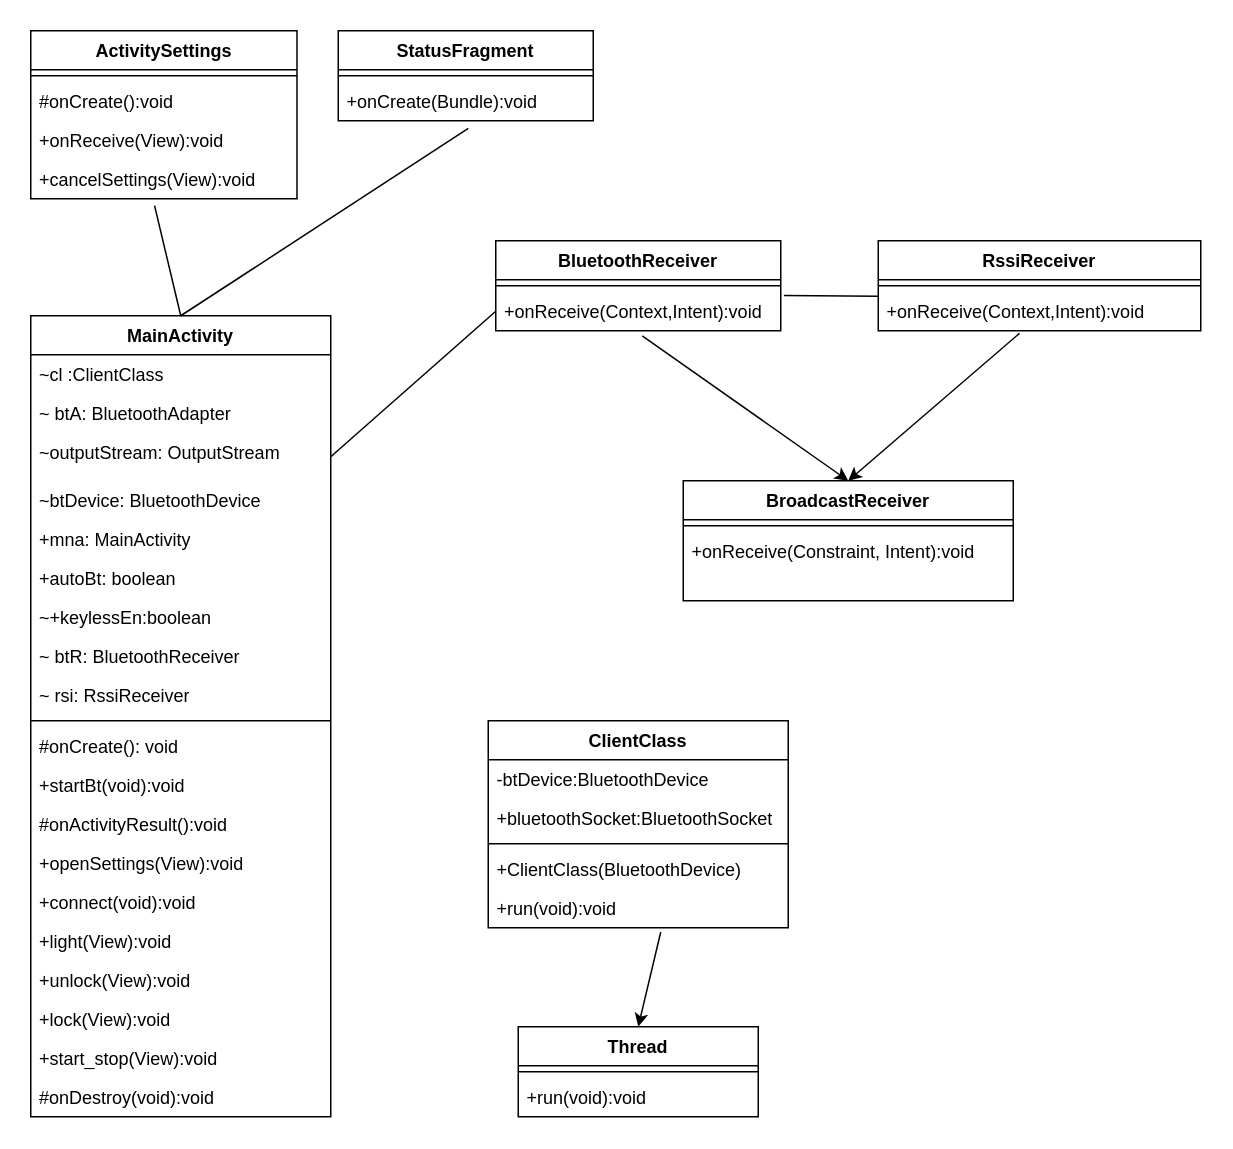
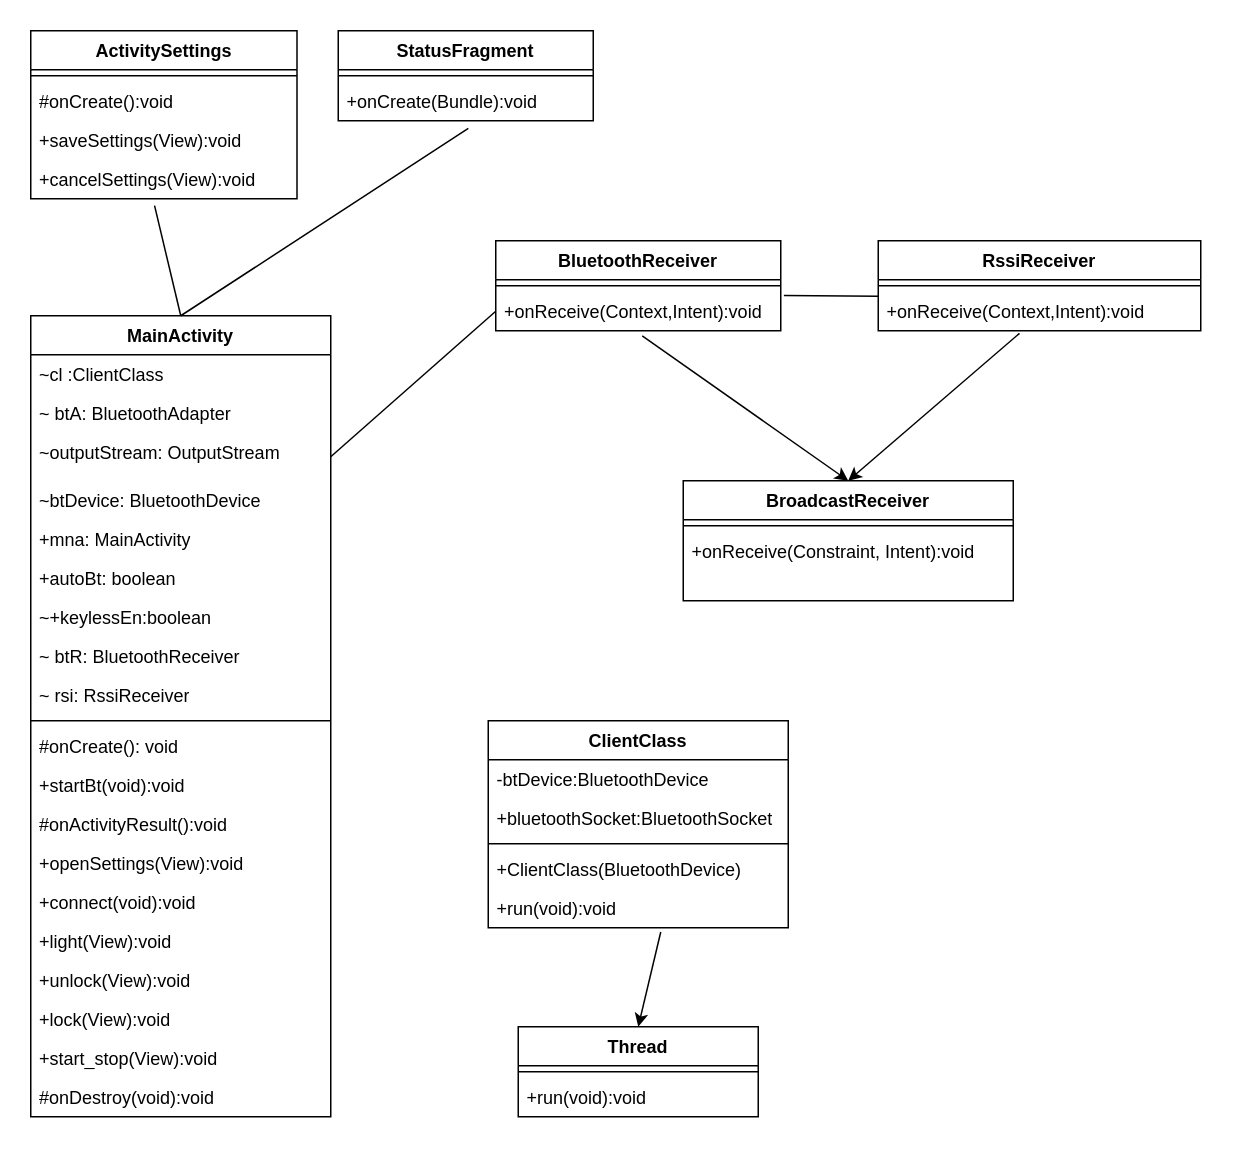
(136, 142) -> (151, 142)
